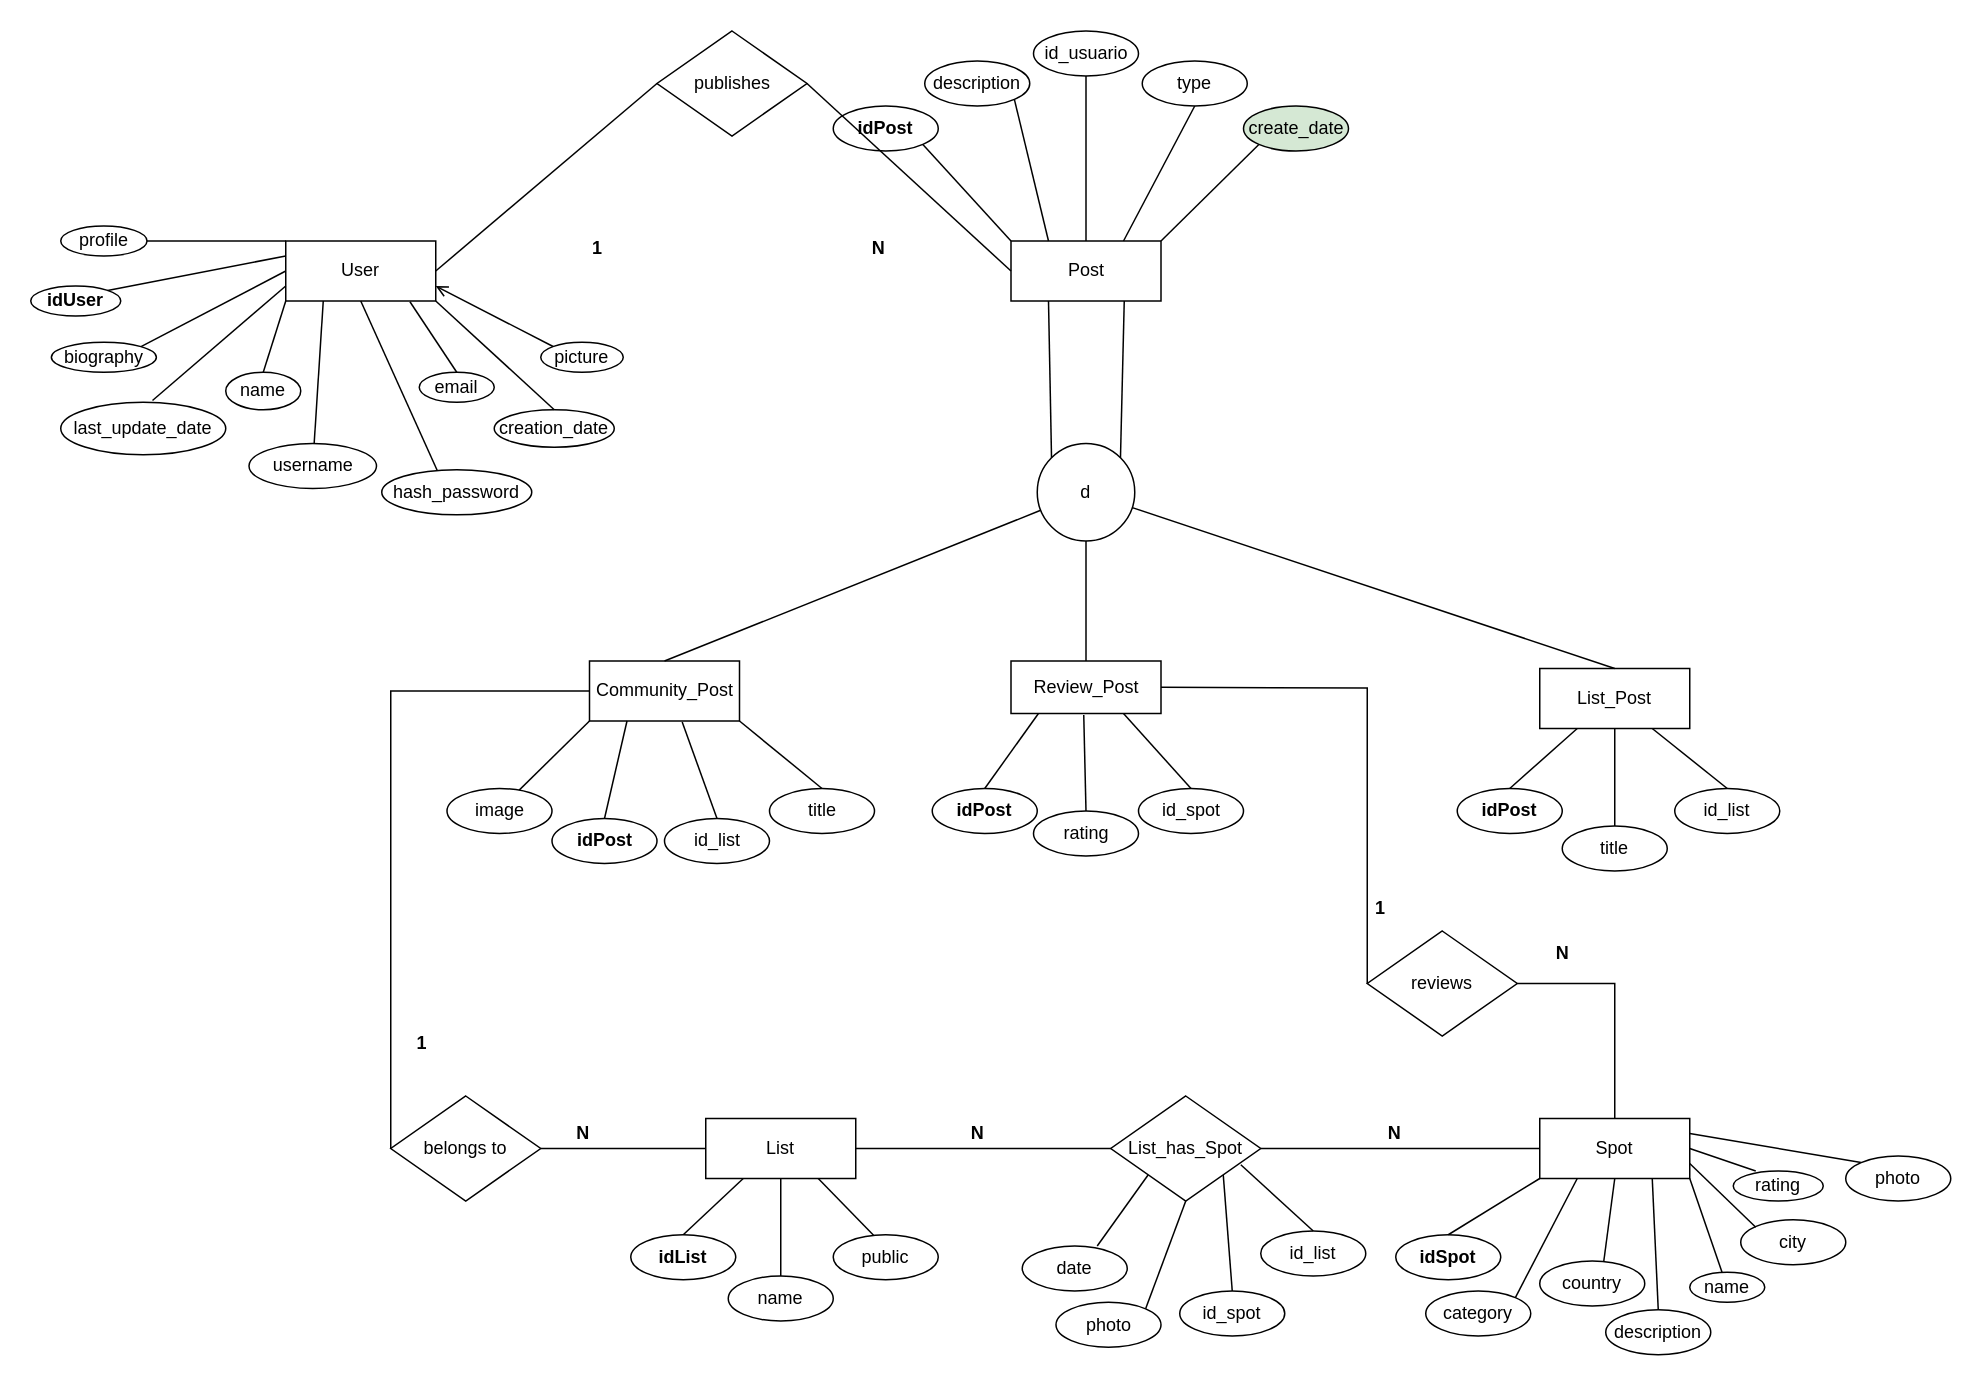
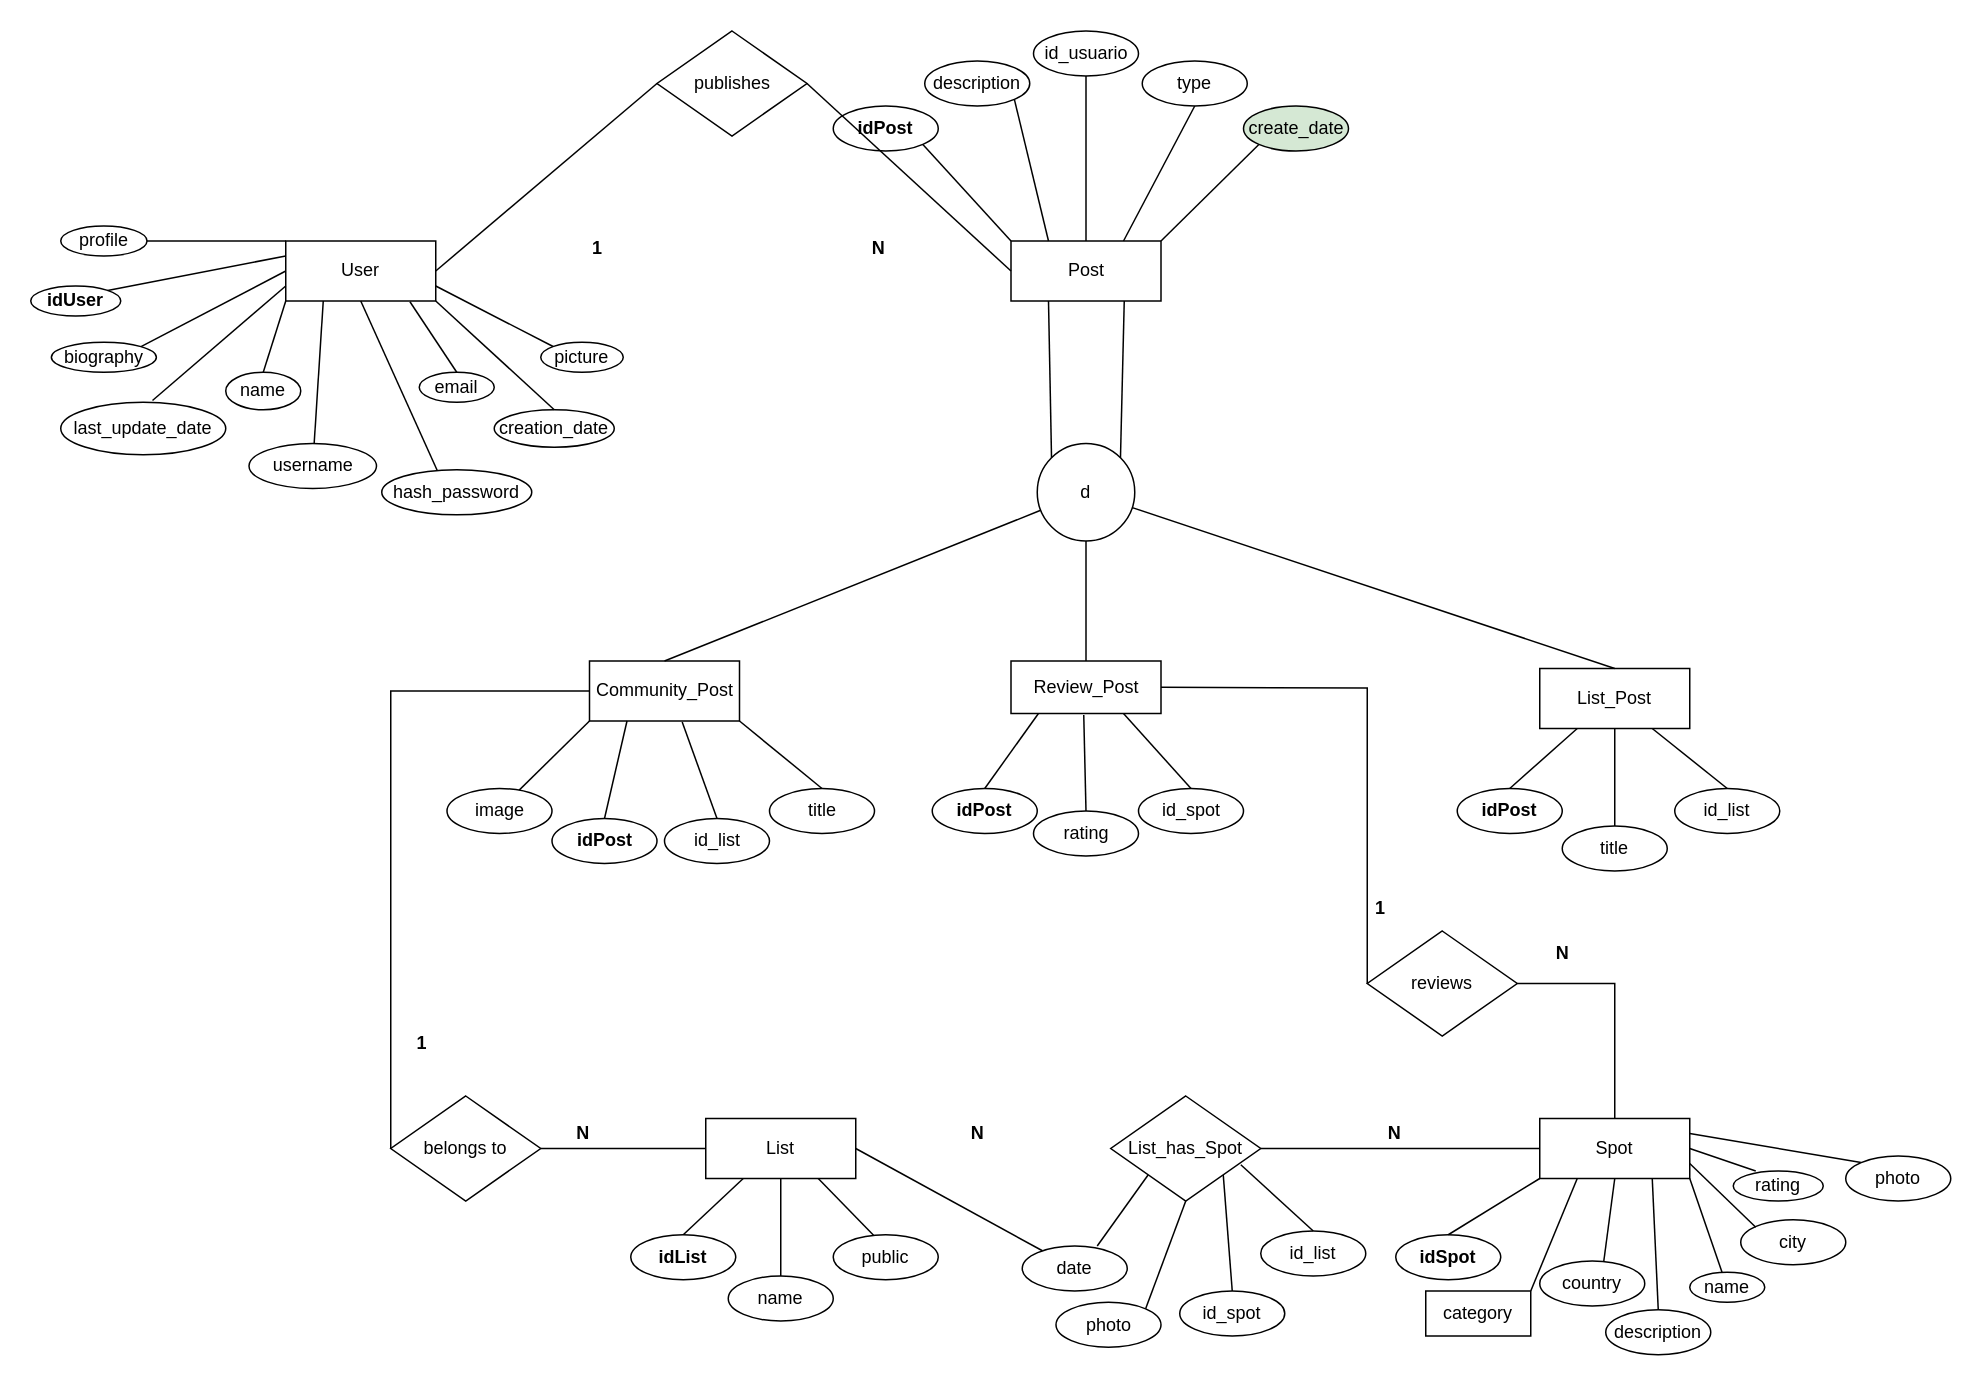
(441, 289) -> (439, 288)
(983, 1148) -> (949, 1199)
(1478, 1313) -> (1478, 1313)
